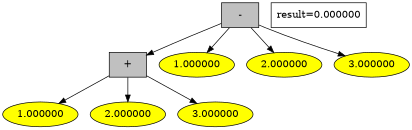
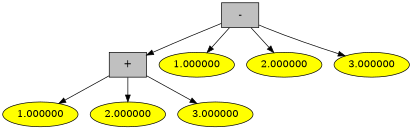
(319, 15) -> none
